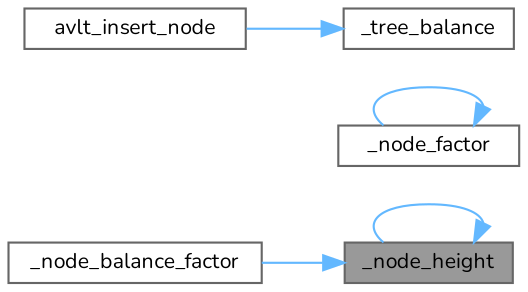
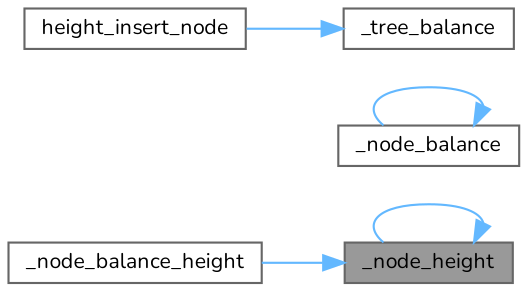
(135, 29) -> (135, 29)
(429, 146) -> (429, 146)
(135, 263) -> (135, 263)
